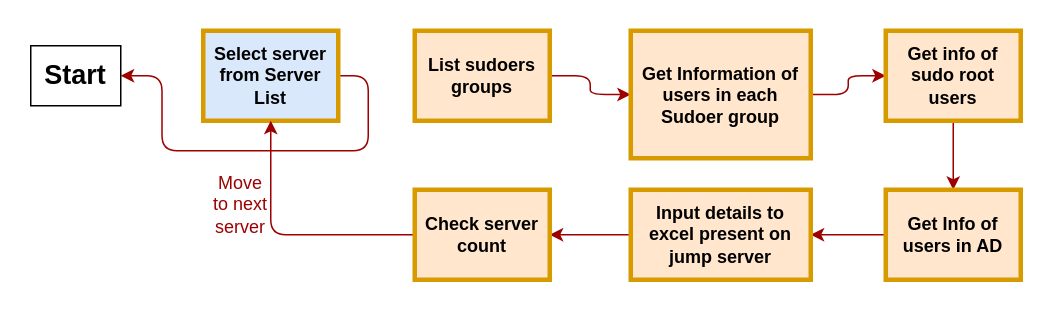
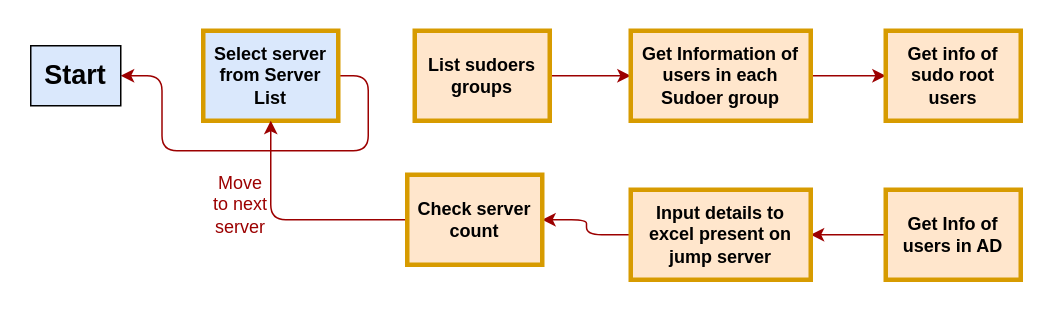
(76, 76) -> (76, 76)
(721, 95) -> (721, 76)
(953, 150) -> none
(482, 235) -> (475, 220)
